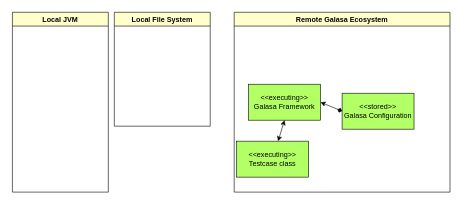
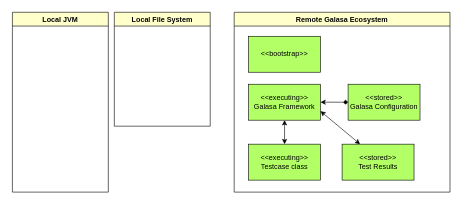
none -> (285, 54)
(378, 111) -> (384, 102)
none -> (341, 128)
(273, 159) -> (285, 162)
none -> (378, 162)
